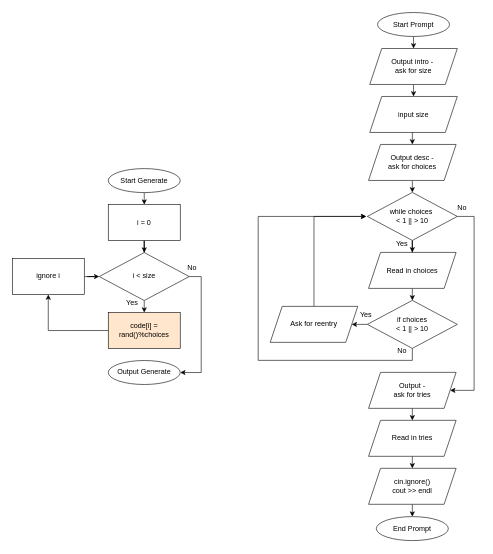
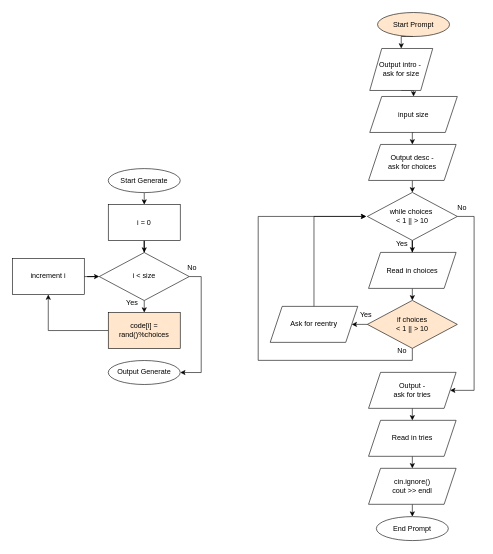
(414, 24) -> (414, 24)
(414, 66) -> (401, 69)
(48, 276) -> (48, 276)
(413, 324) -> (413, 324)
